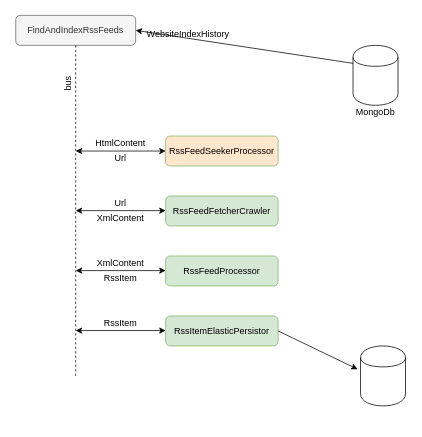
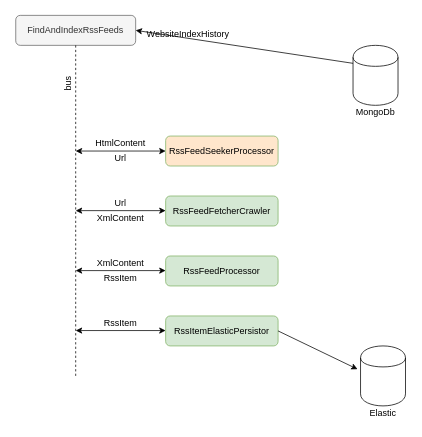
none -> (383, 414)
